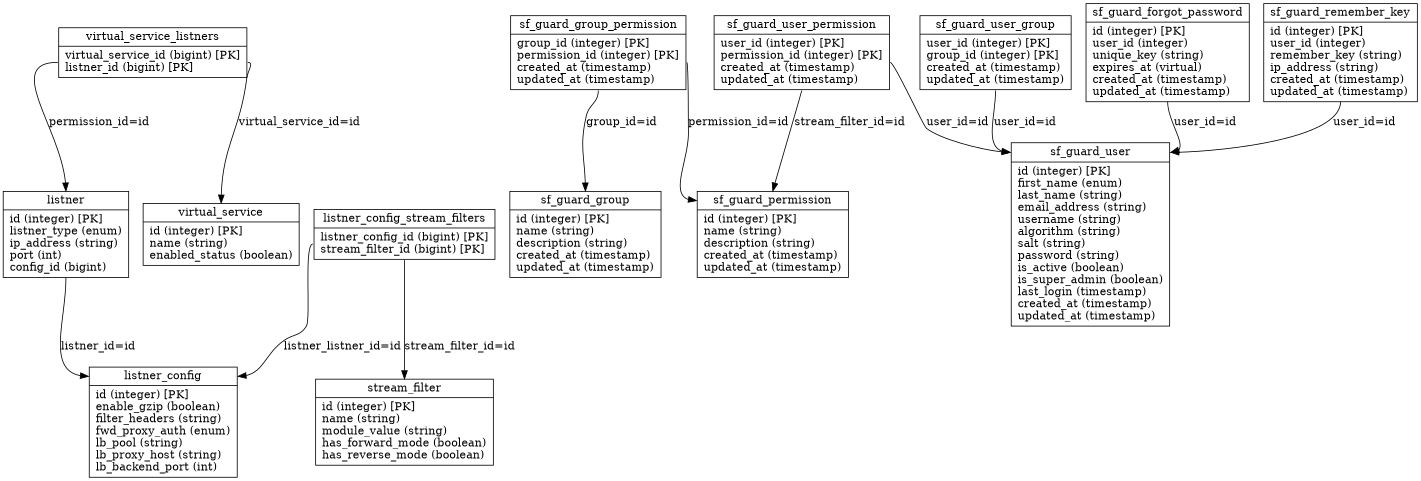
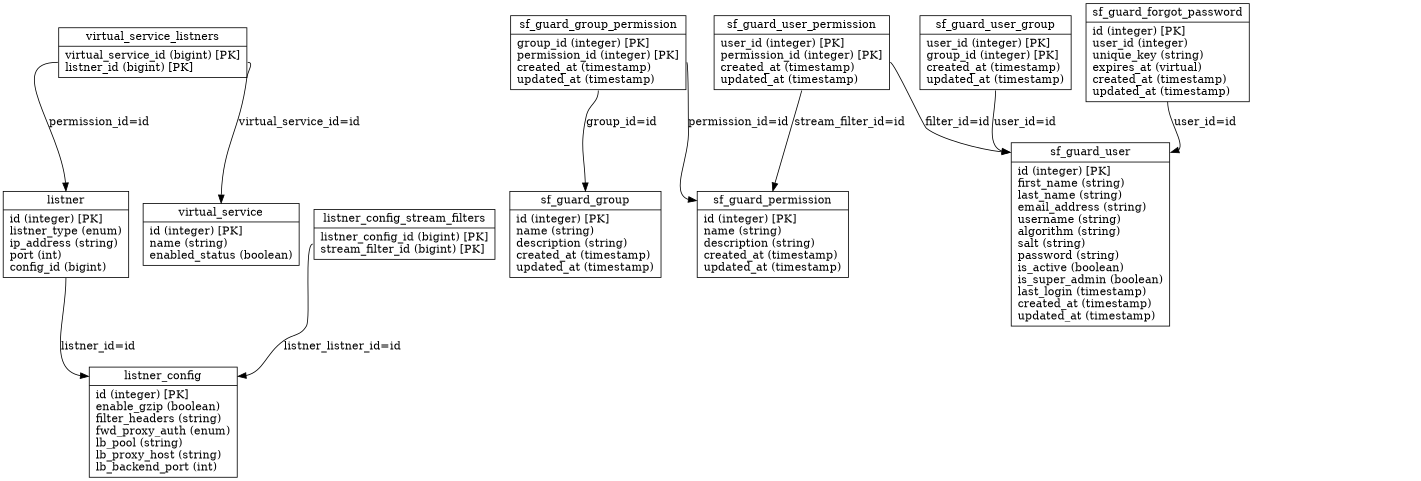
(1341, 53) -> none
(958, 122) -> (958, 122)
(1070, 183) -> (1071, 183)
(404, 422) -> none
